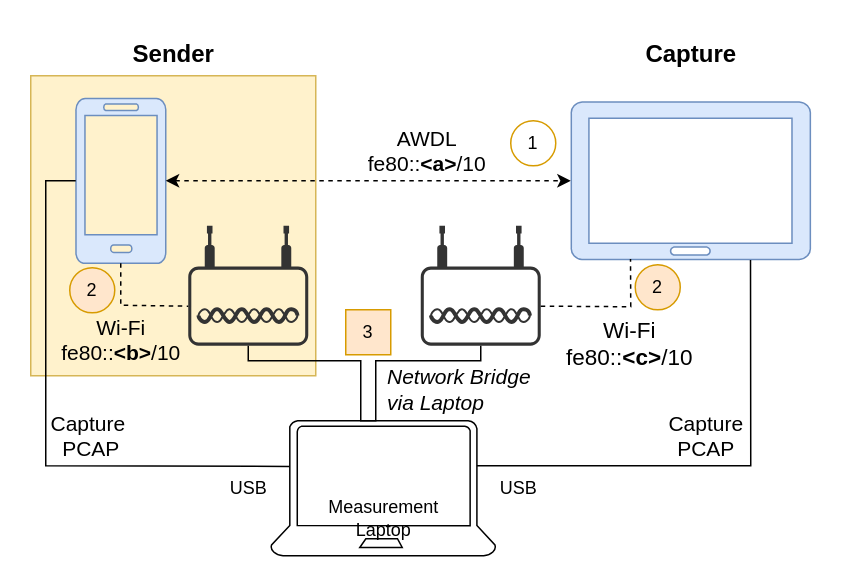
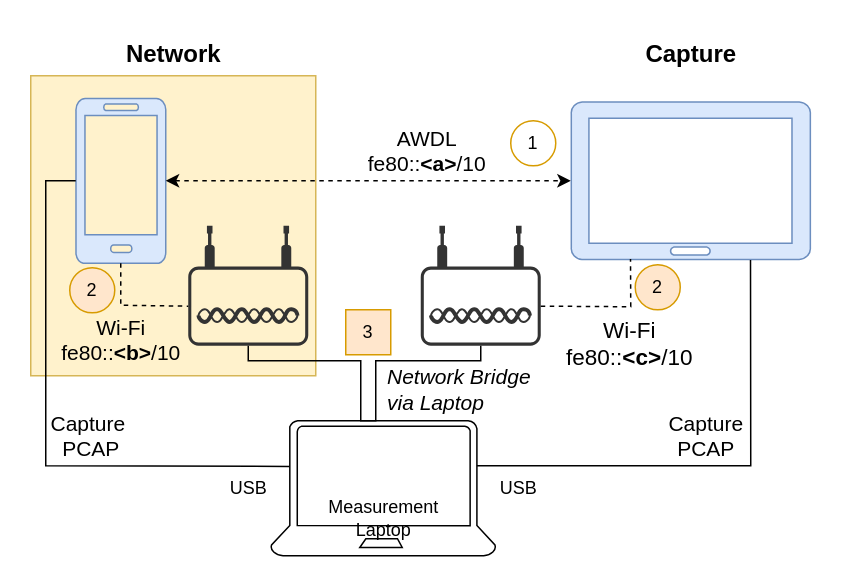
(174, 53) -> (174, 53)
